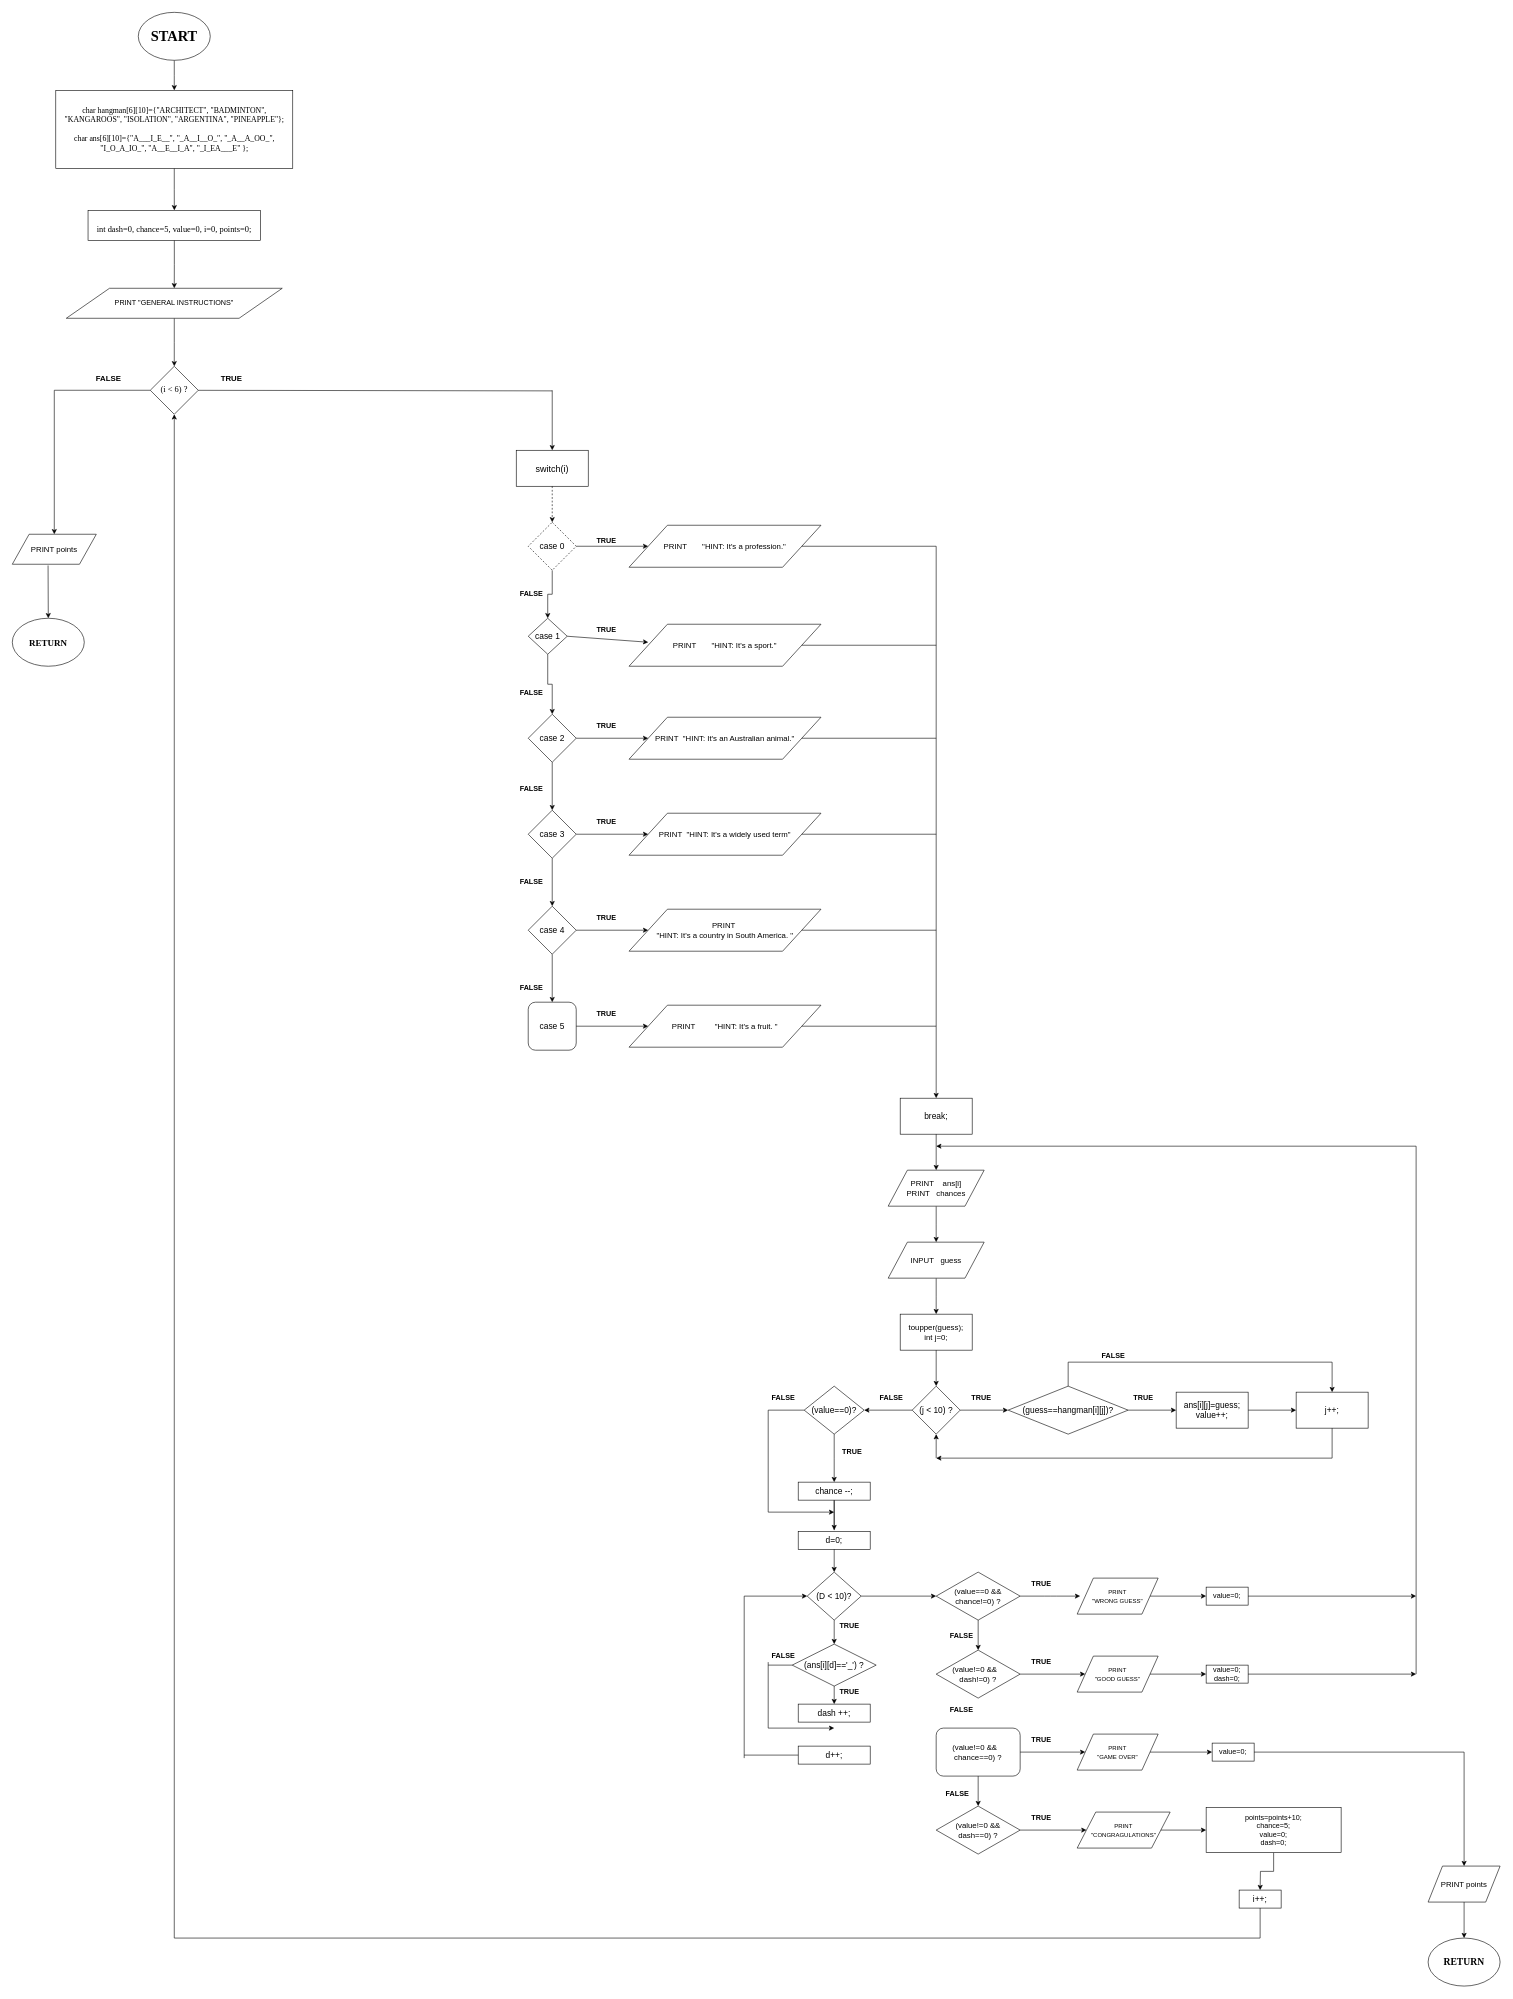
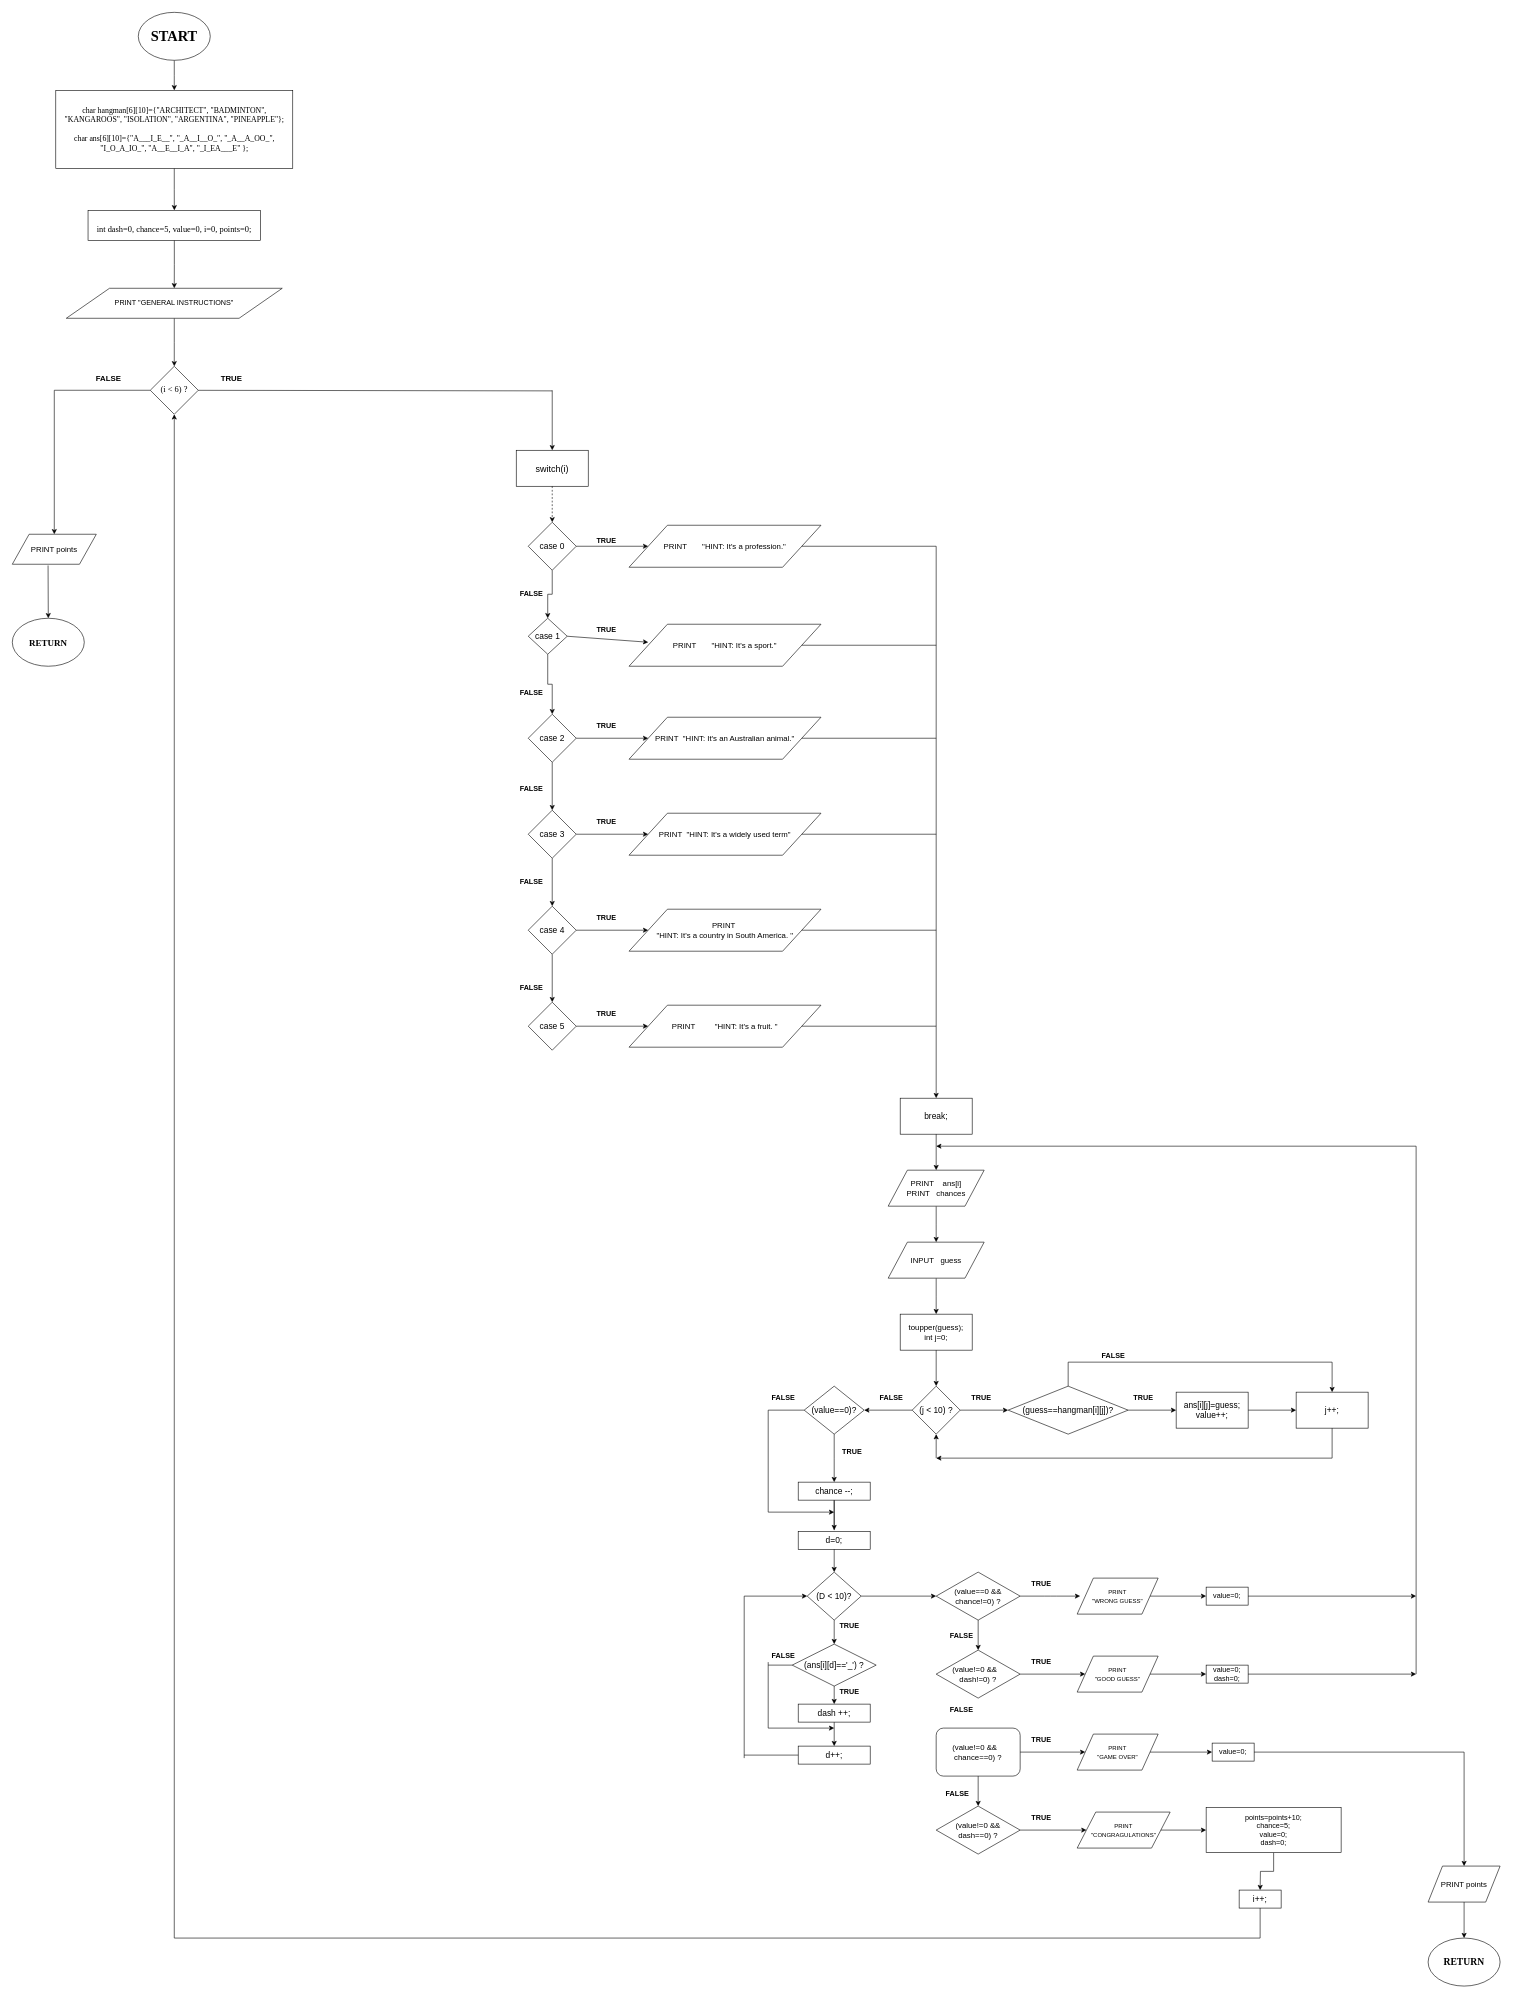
(552, 546) -> (552, 546)
(552, 1026) -> (552, 1026)
none -> (834, 1740)
